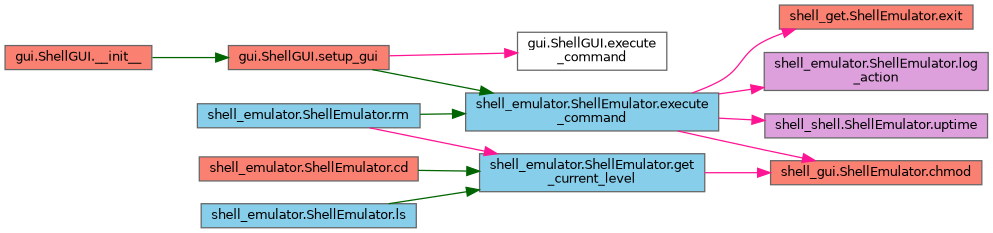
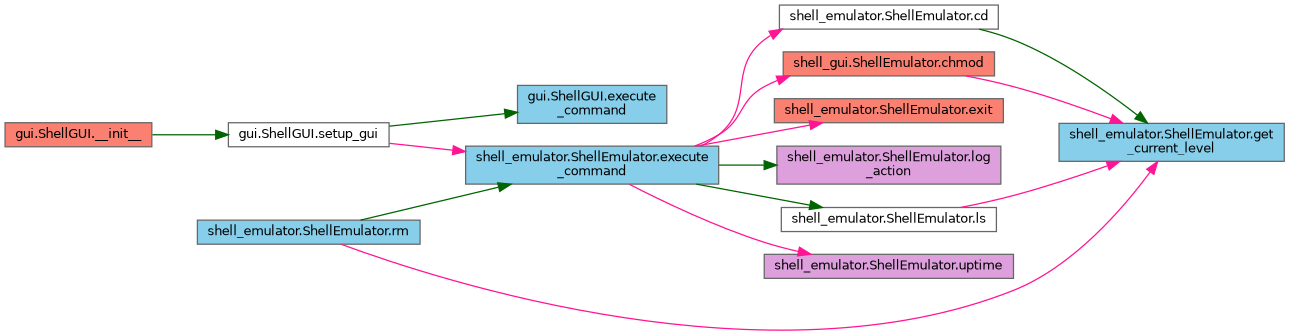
(876, 17) -> (889, 111)
(592, 51) -> (592, 104)
(447, 54) -> (447, 120)
(309, 58) -> (309, 135)
(426, 80) -> (421, 147)
(735, 92) -> (741, 165)
none -> (740, 94)
(876, 126) -> (889, 266)
(309, 169) -> (889, 17)
(731, 173) -> (1039, 94)
none -> (753, 195)
(428, 198) -> (1035, 189)
(309, 216) -> (889, 220)
